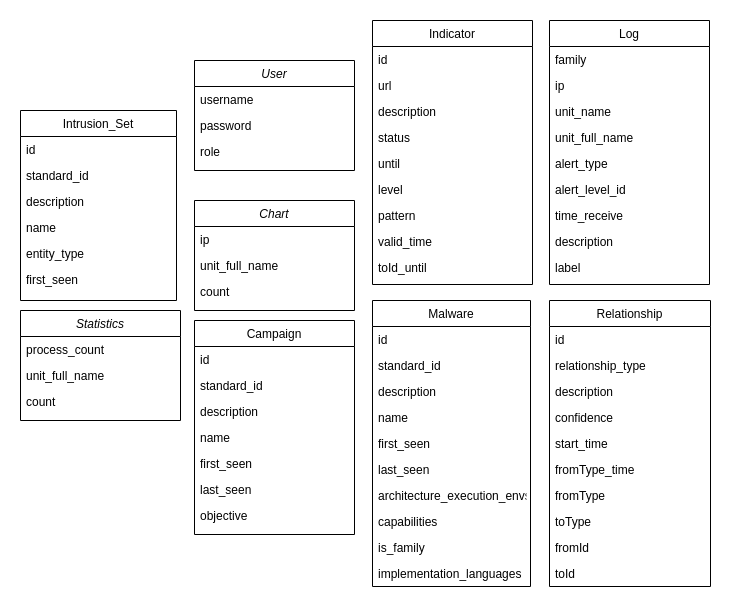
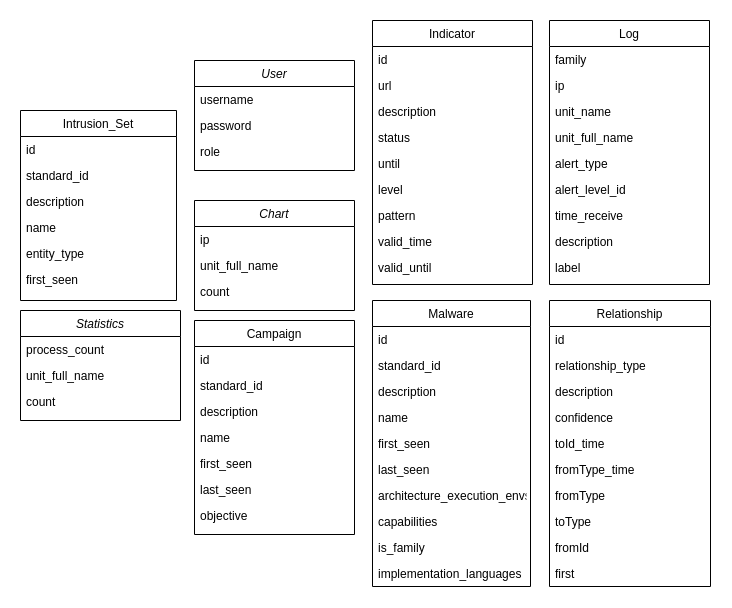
(408, 268) -> (409, 268)
(587, 444) -> (584, 444)
(568, 574) -> (570, 574)
